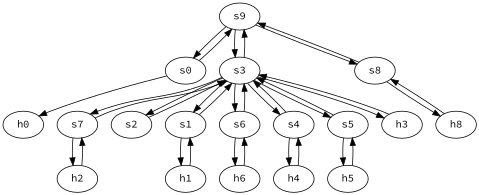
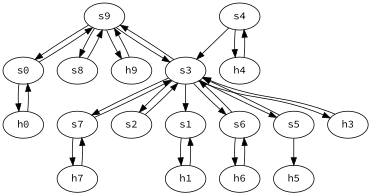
none -> (131, 71)
(261, 97) -> none
none -> (28, 101)
(213, 102) -> none
(456, 125) -> none
(353, 155) -> none
(77, 179) -> (77, 179)
